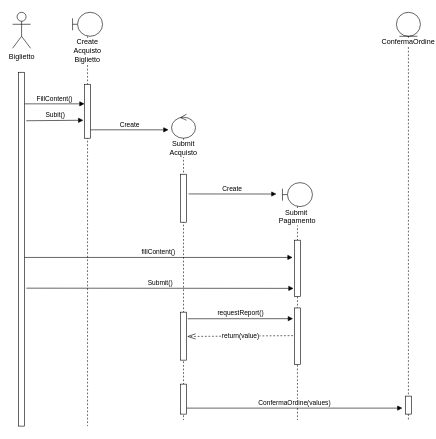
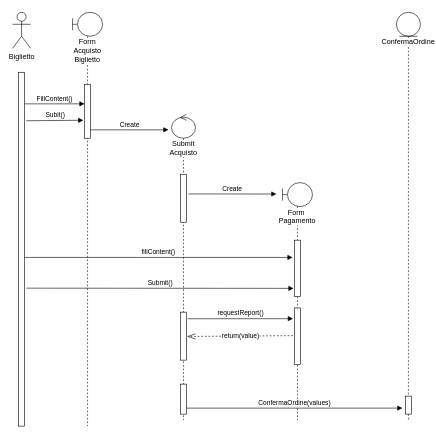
(87, 60) -> (87, 60)
(297, 221) -> (297, 221)
